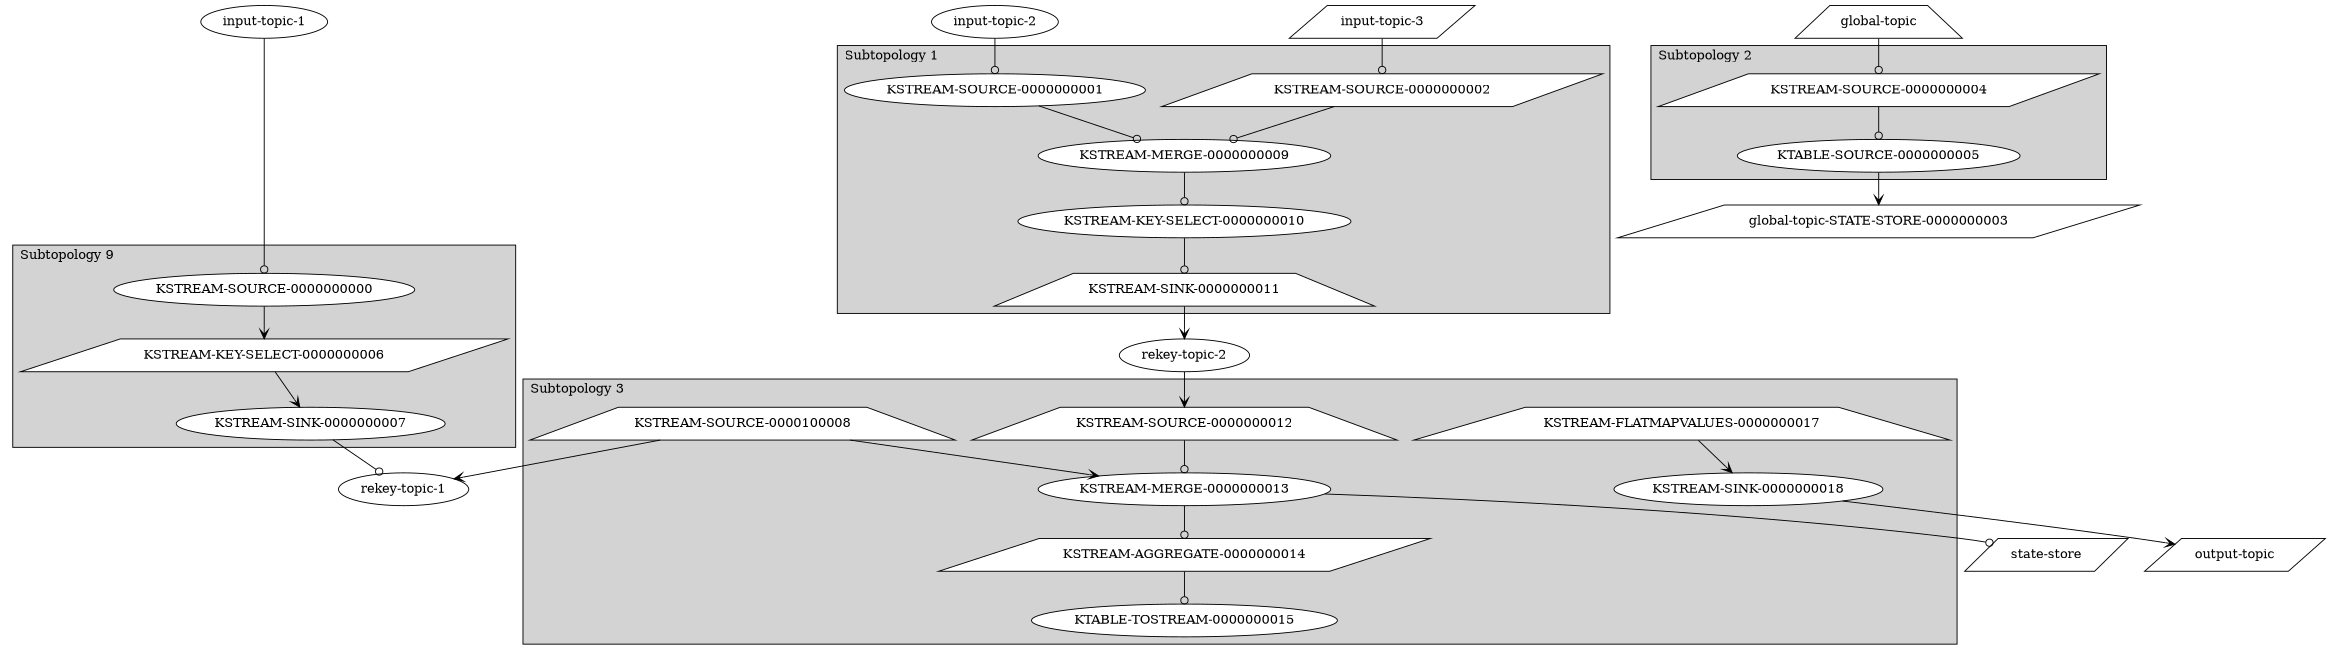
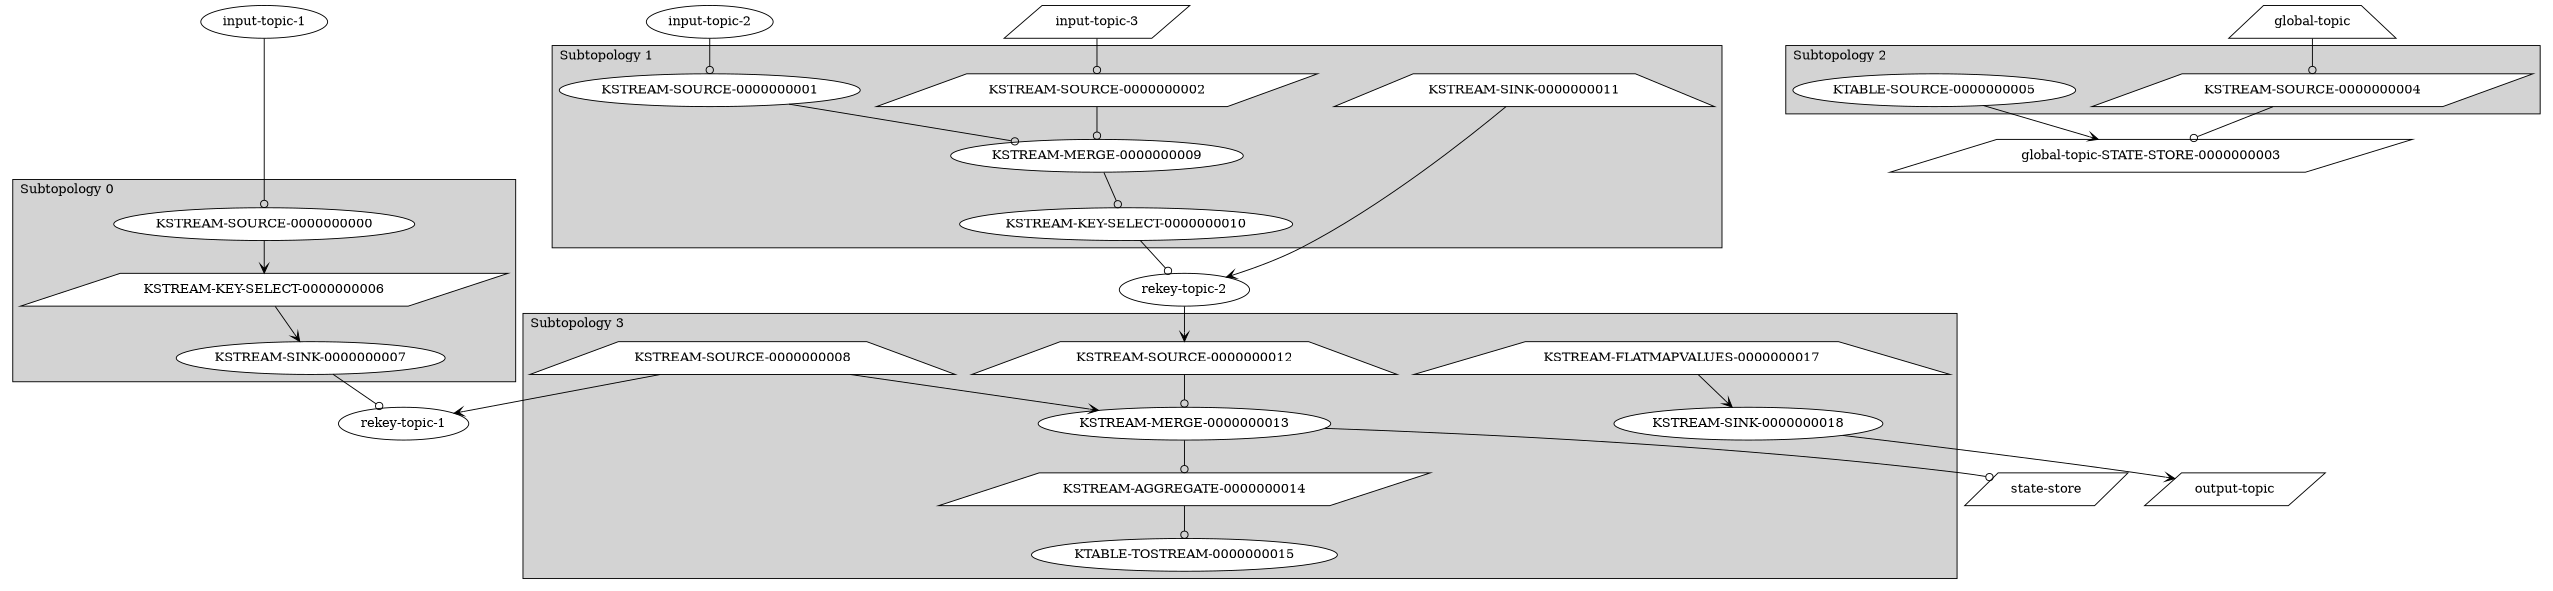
(1879, 119) -> (2235, 122)
(1184, 252) -> (1153, 254)
(67, 256) -> (67, 190)
(743, 424) -> (743, 358)
